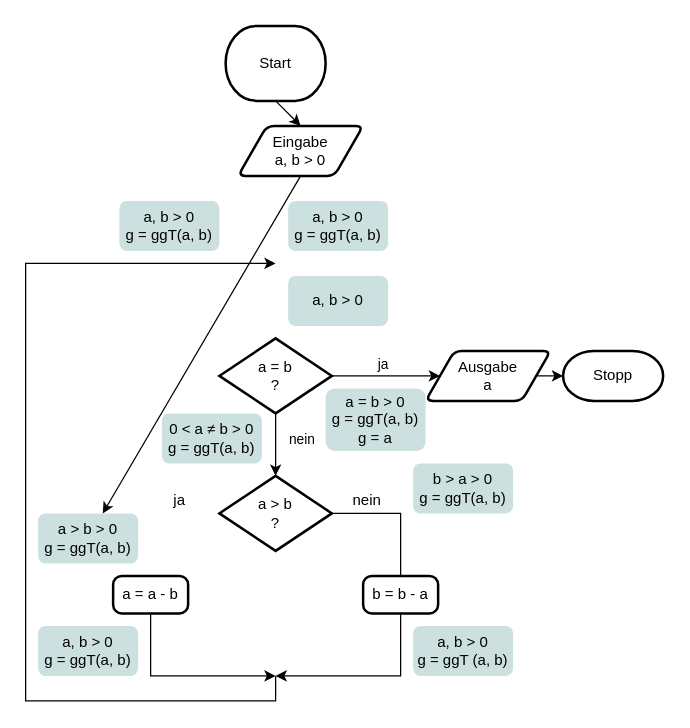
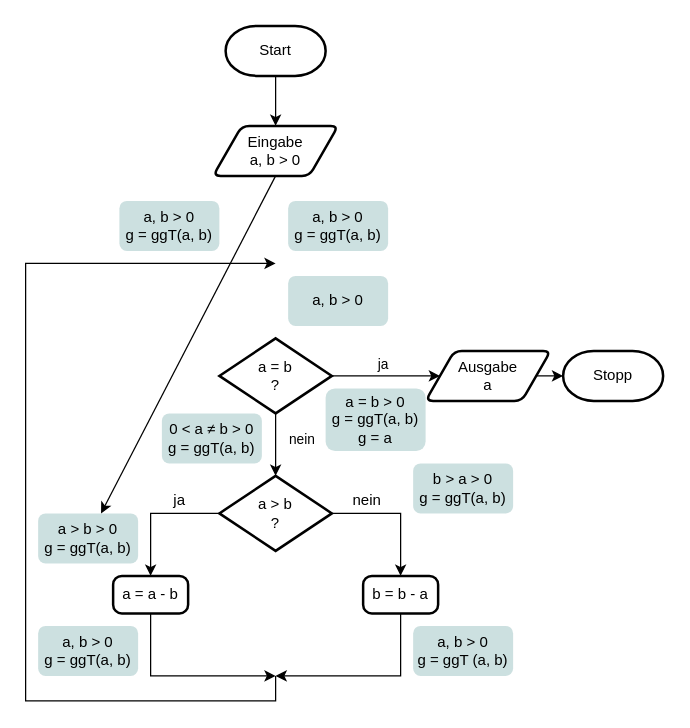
(276, 63) -> (276, 51)
(301, 151) -> (276, 151)
none -> (158, 513)
(401, 569) -> (401, 566)
